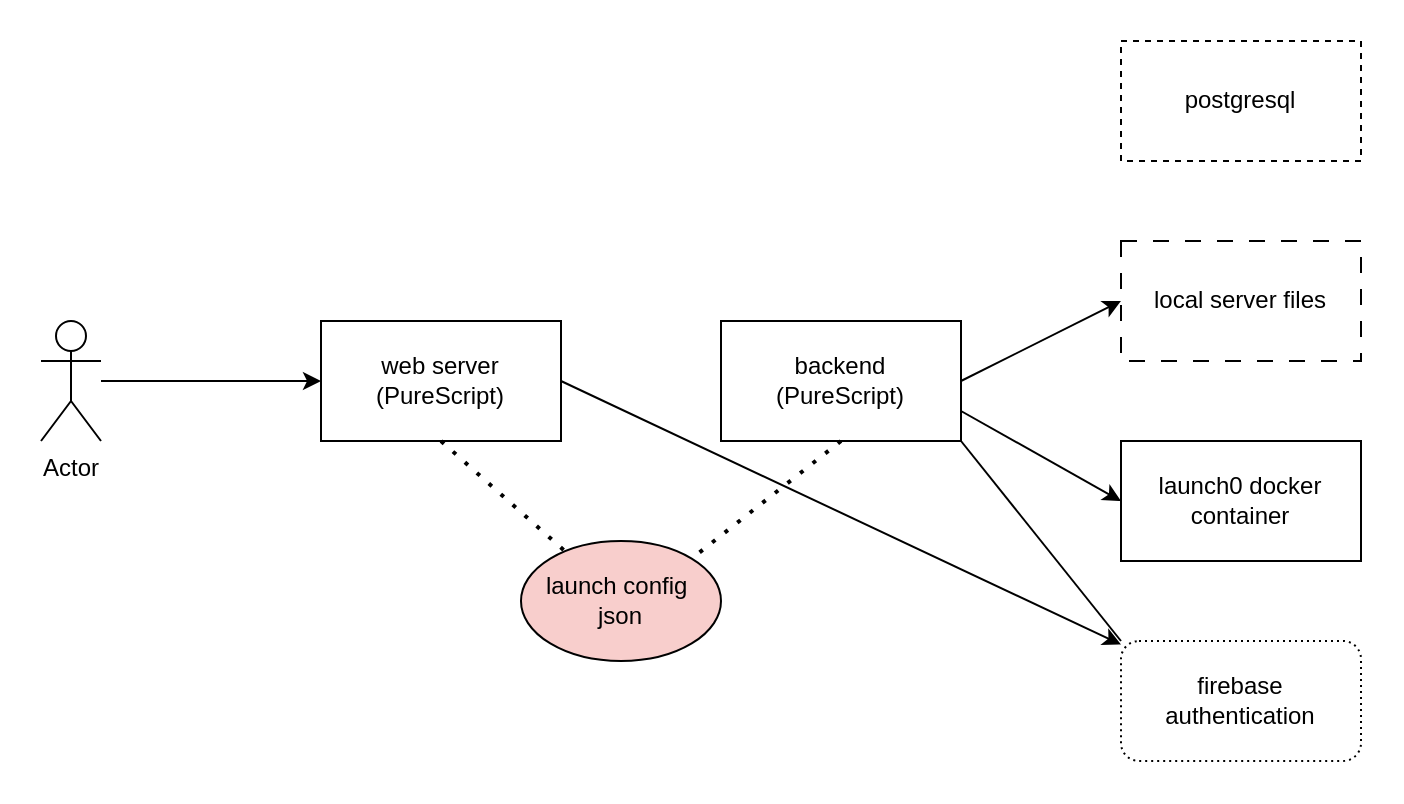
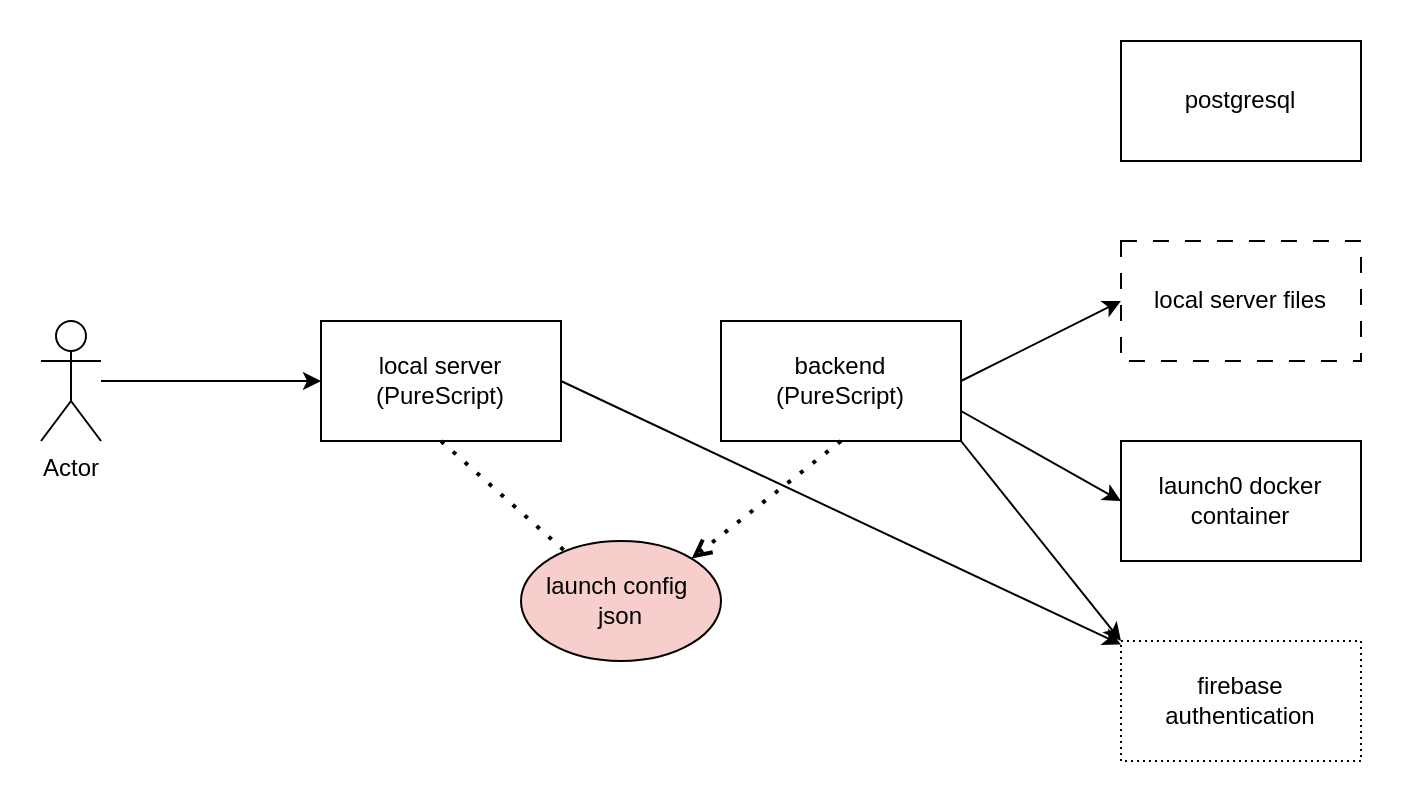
(1241, 101) -> (1241, 101)
(441, 381) -> (441, 381)
(698, 554) -> (702, 551)
(1116, 635) -> (1112, 629)
(1241, 701) -> (1241, 701)
